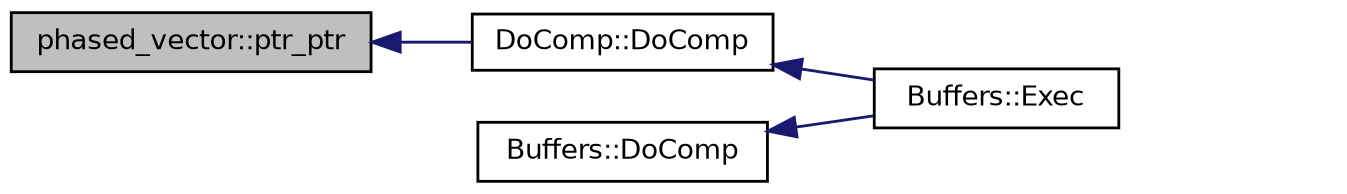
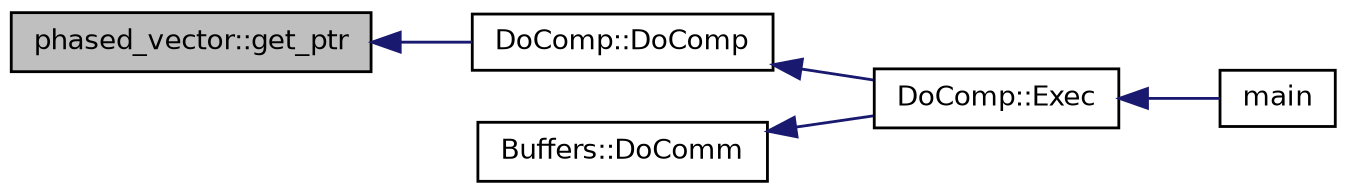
(191, 42) -> (191, 42)
(997, 98) -> (997, 98)
none -> (1278, 98)
(623, 152) -> (623, 152)
